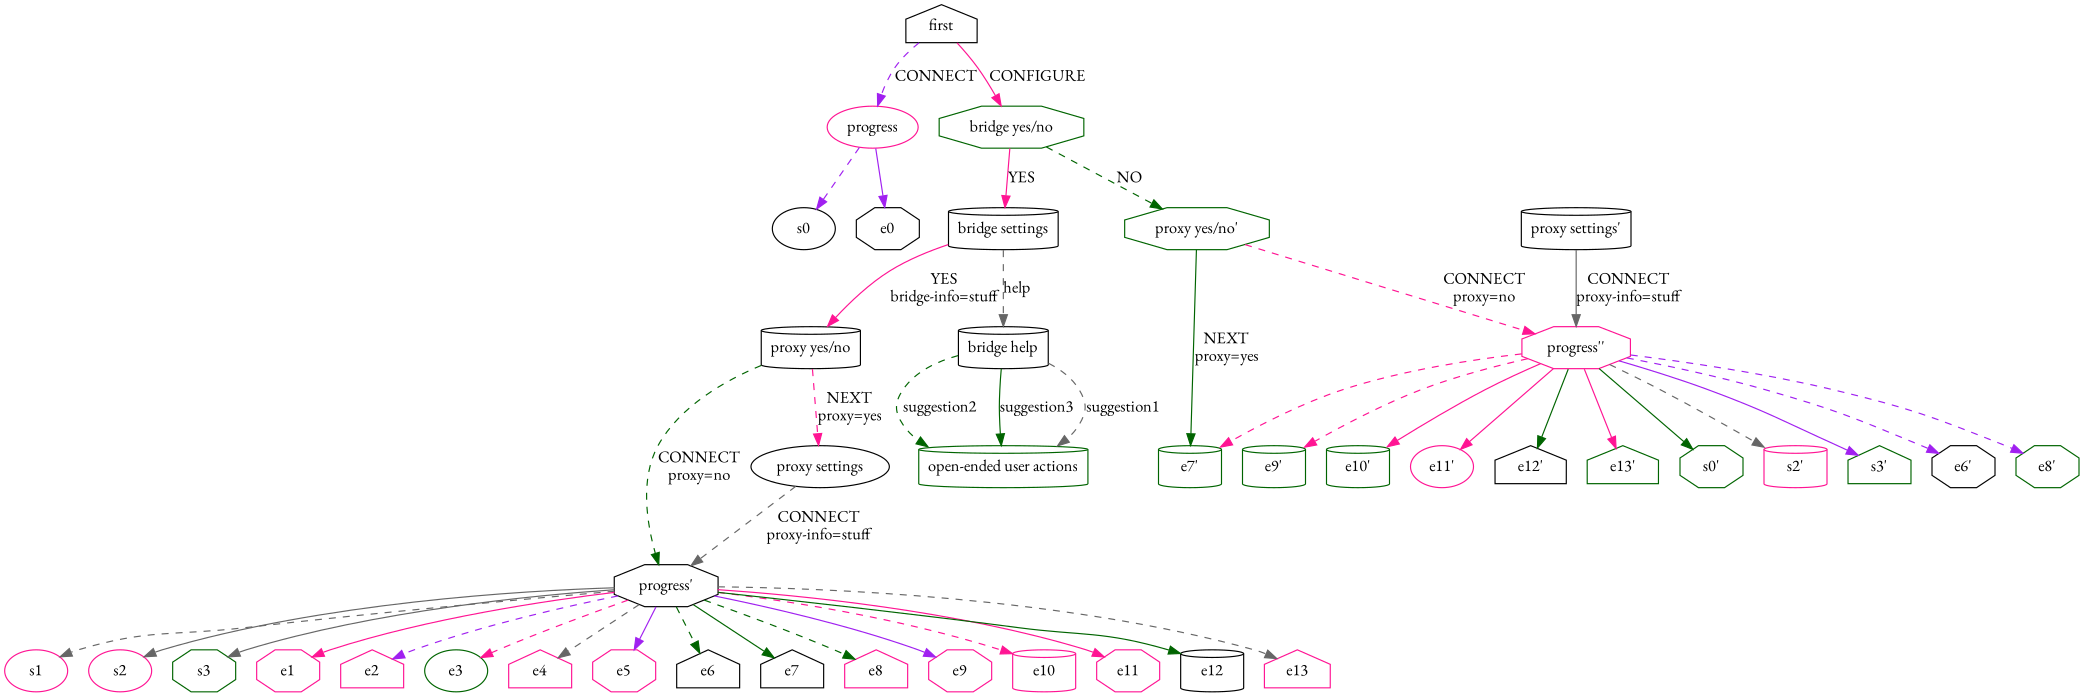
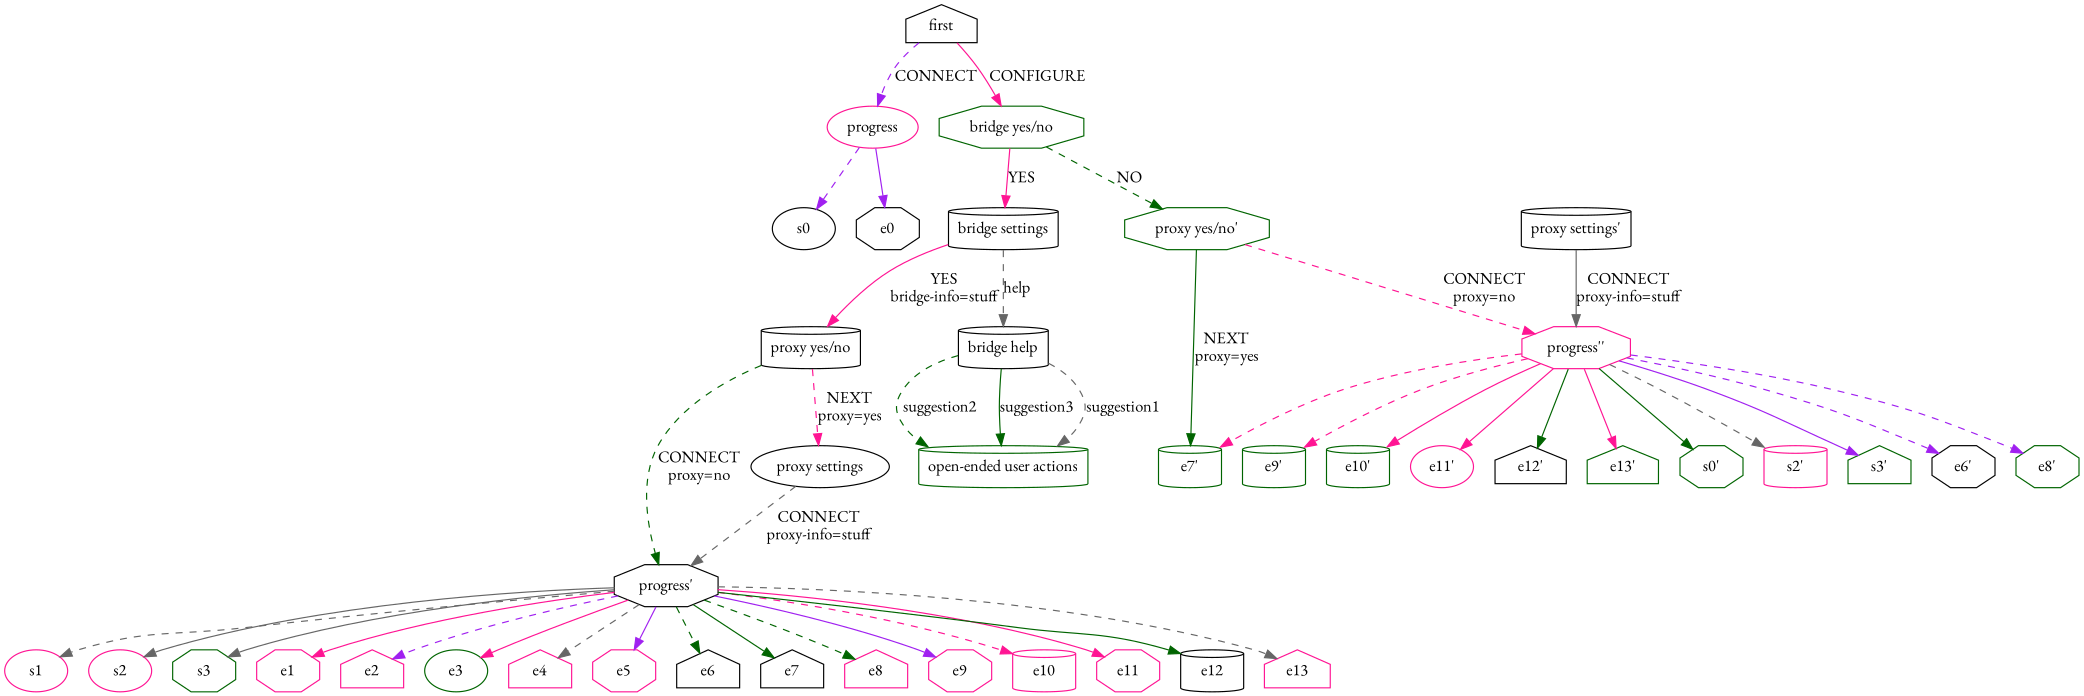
(560, 625) -> (560, 625)
